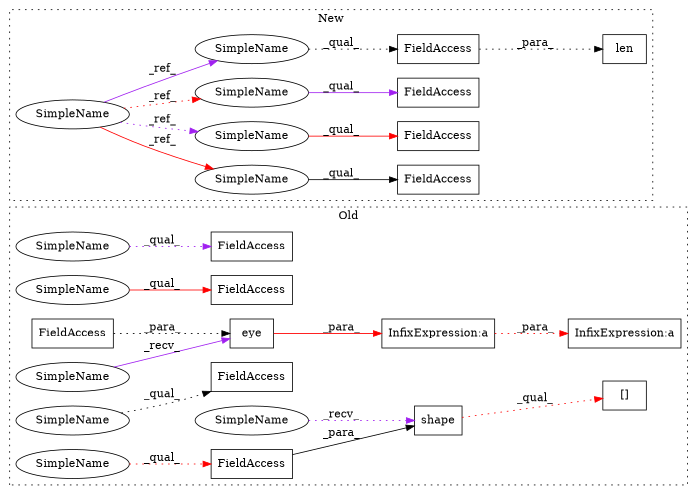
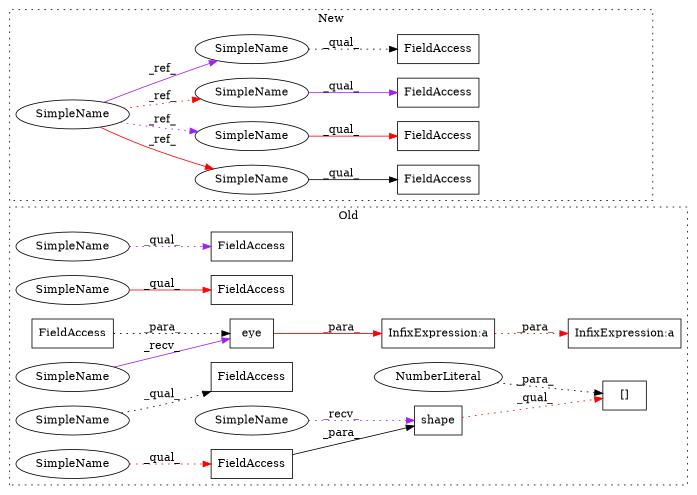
(625, 49) -> none
none -> (438, 377)
